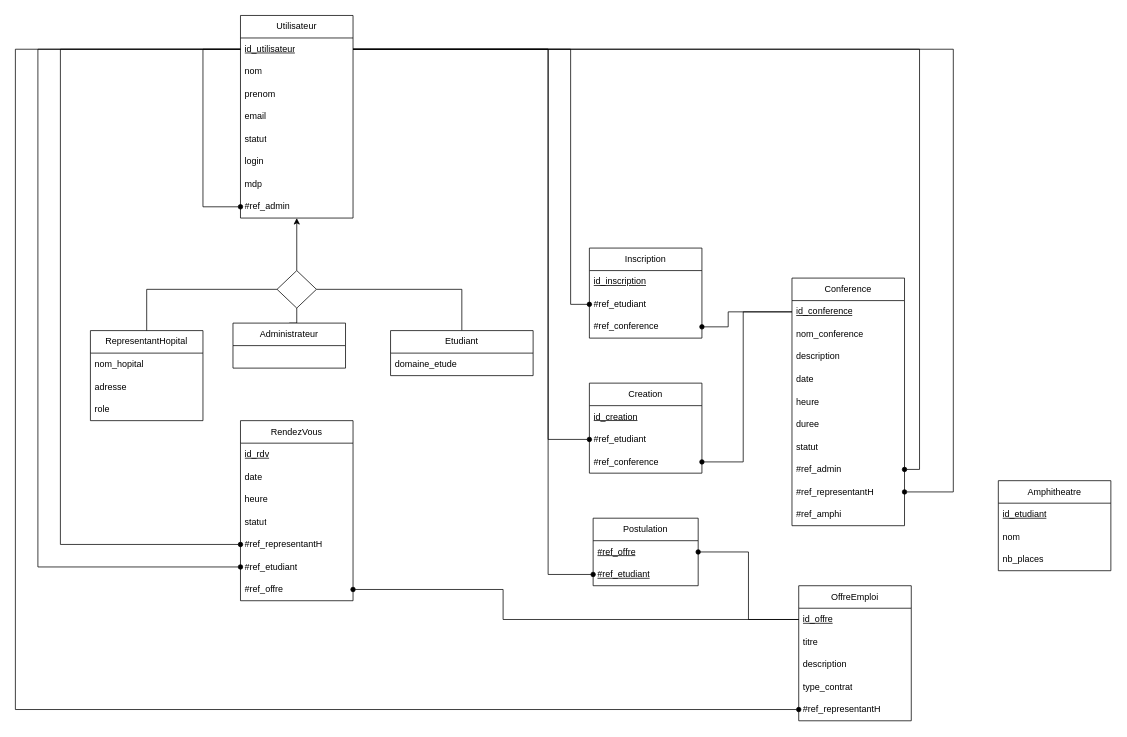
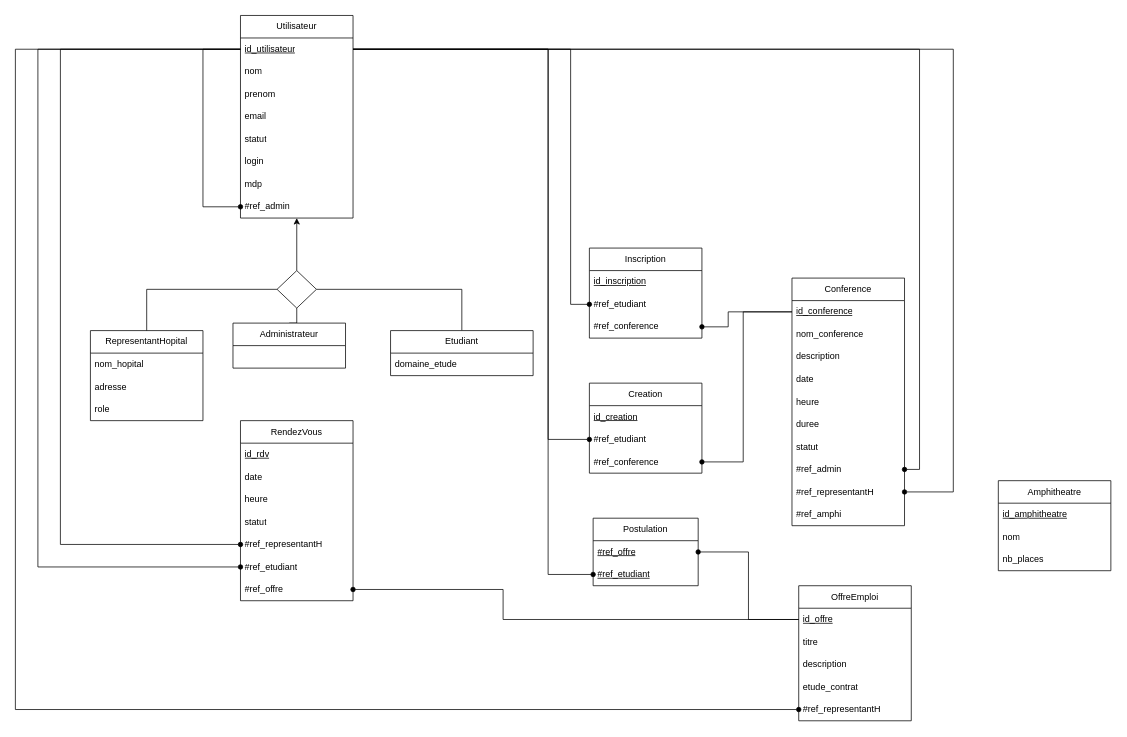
(1028, 514) -> (1038, 514)
(833, 687) -> (836, 687)
